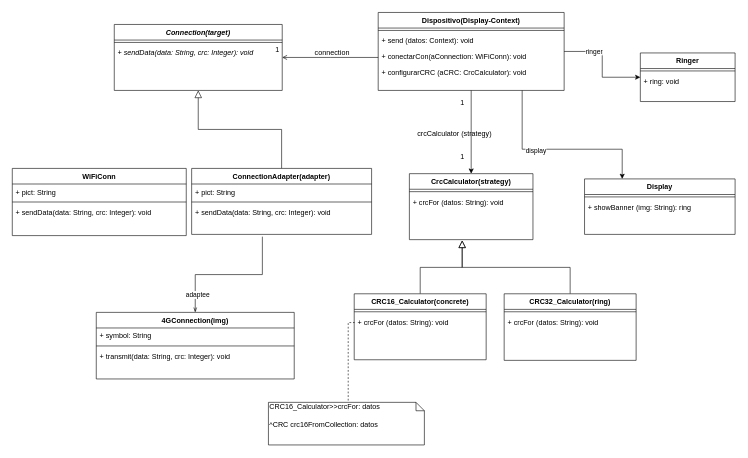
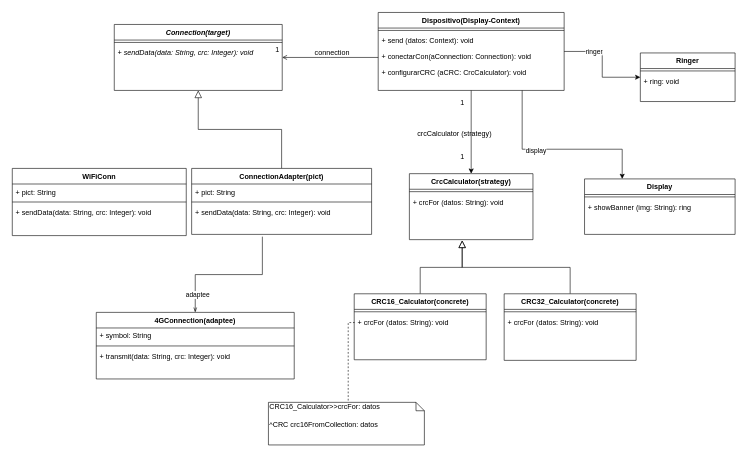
(458, 56) -> (463, 56)
(281, 176) -> (281, 176)
(570, 302) -> (570, 302)
(195, 320) -> (195, 320)
